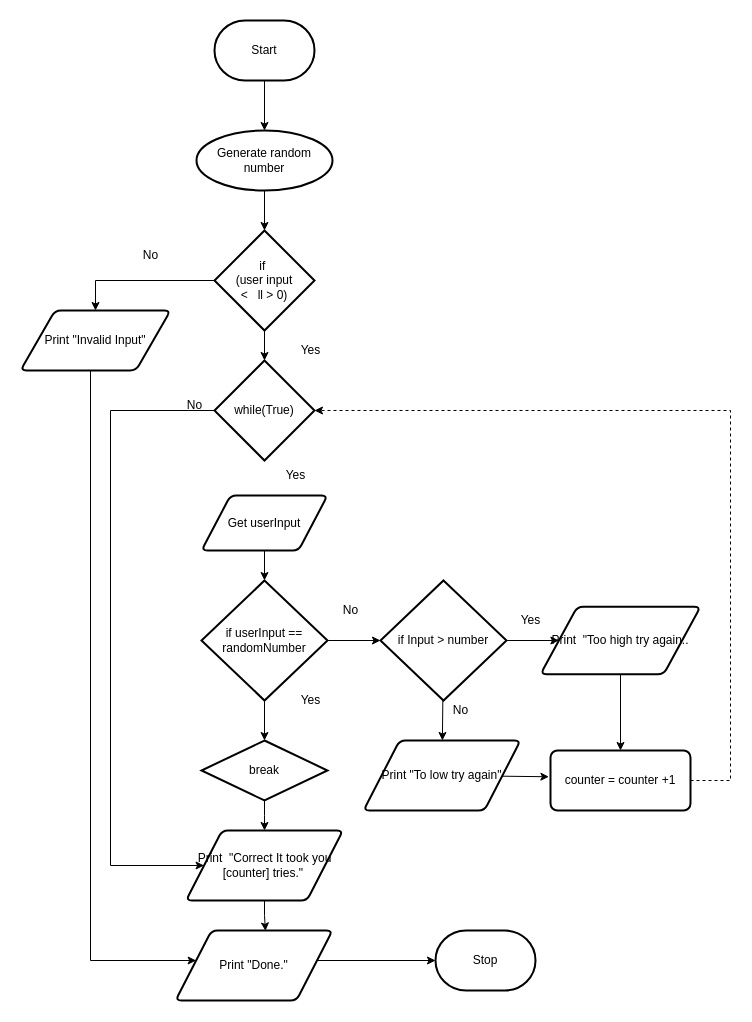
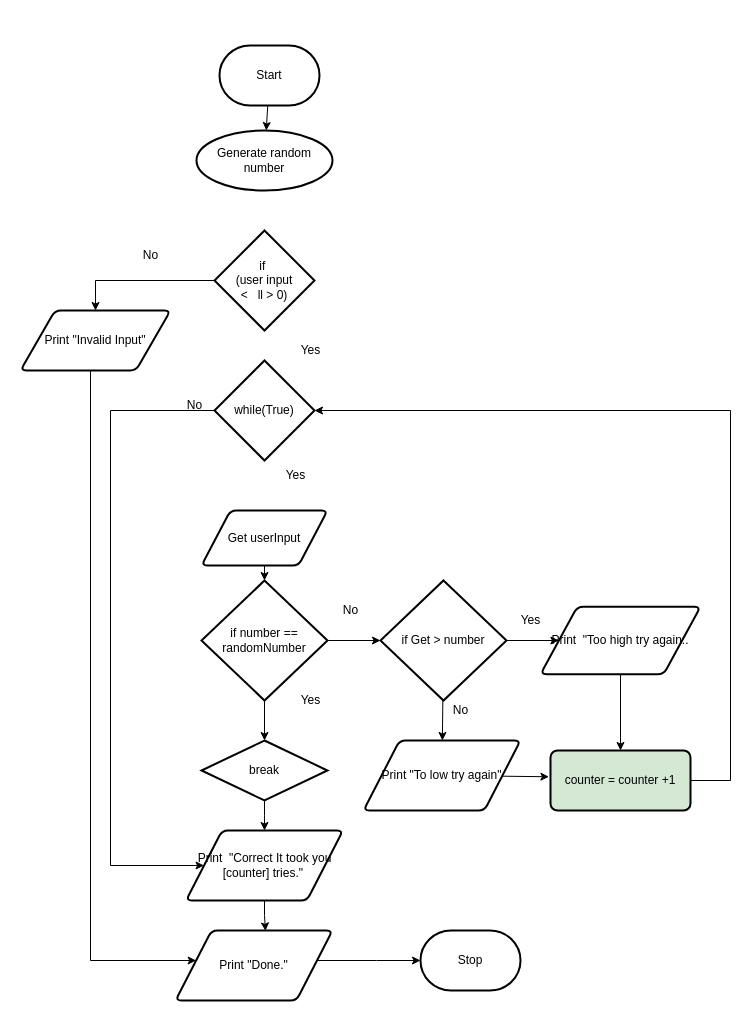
(265, 51) -> (270, 76)
(265, 207) -> none
(265, 342) -> none
(731, 412) -> (731, 412)
(265, 523) -> (265, 538)
(265, 641) -> (265, 641)
(444, 641) -> (444, 641)
(621, 781) -> (621, 781)
(486, 961) -> (471, 961)
